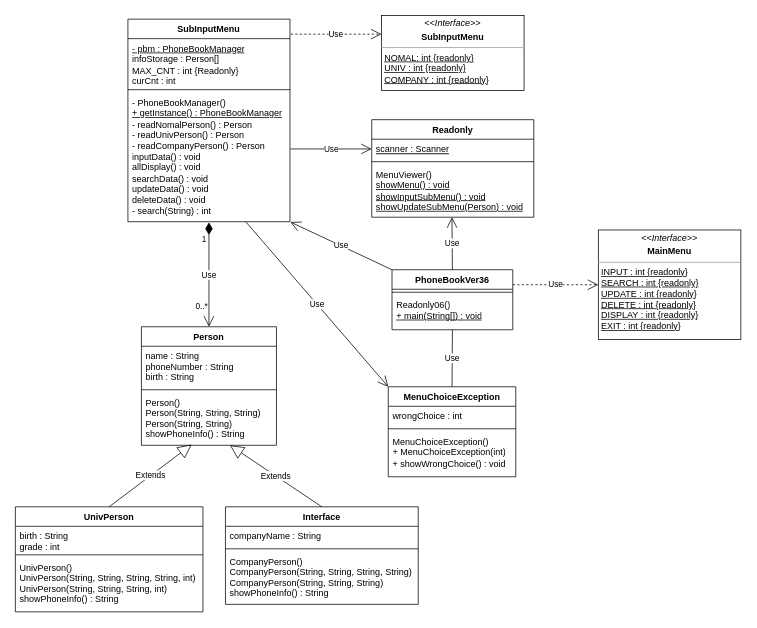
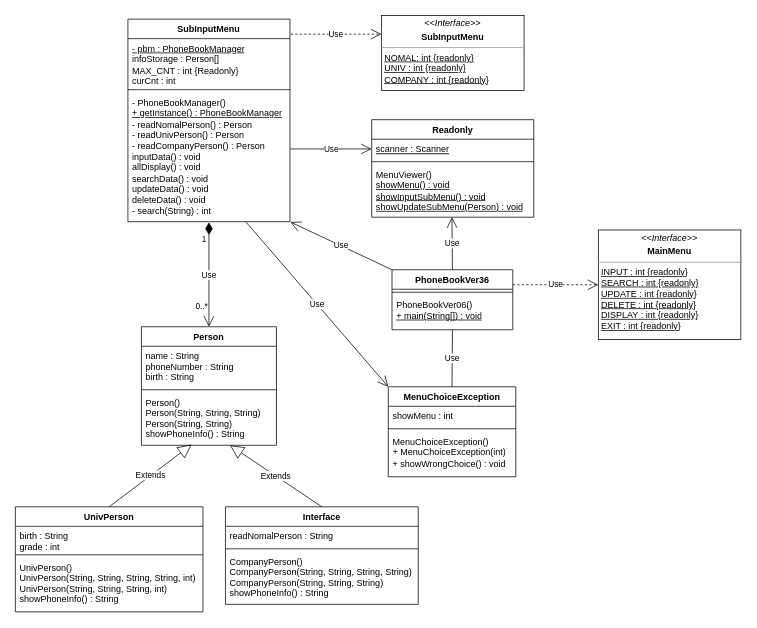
(446, 311) -> (446, 311)
(429, 416) -> (423, 416)
(275, 536) -> (284, 536)
